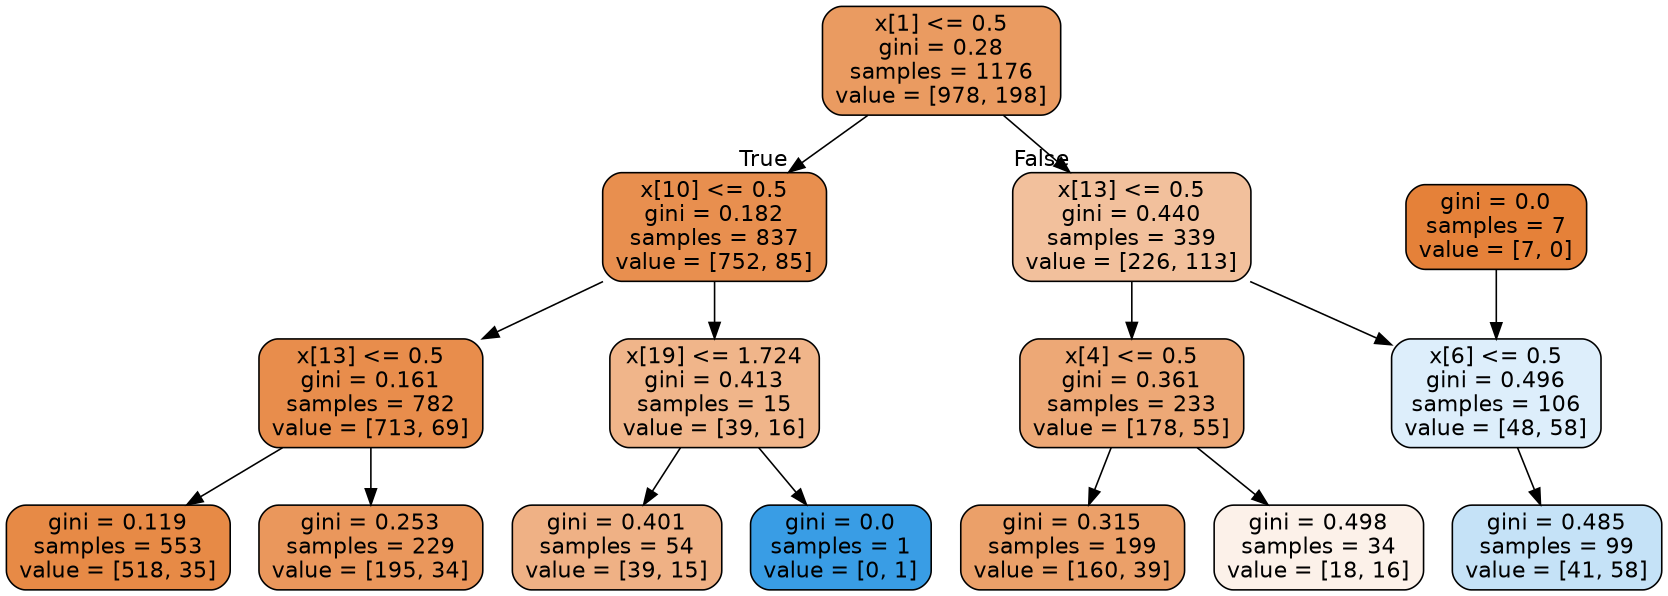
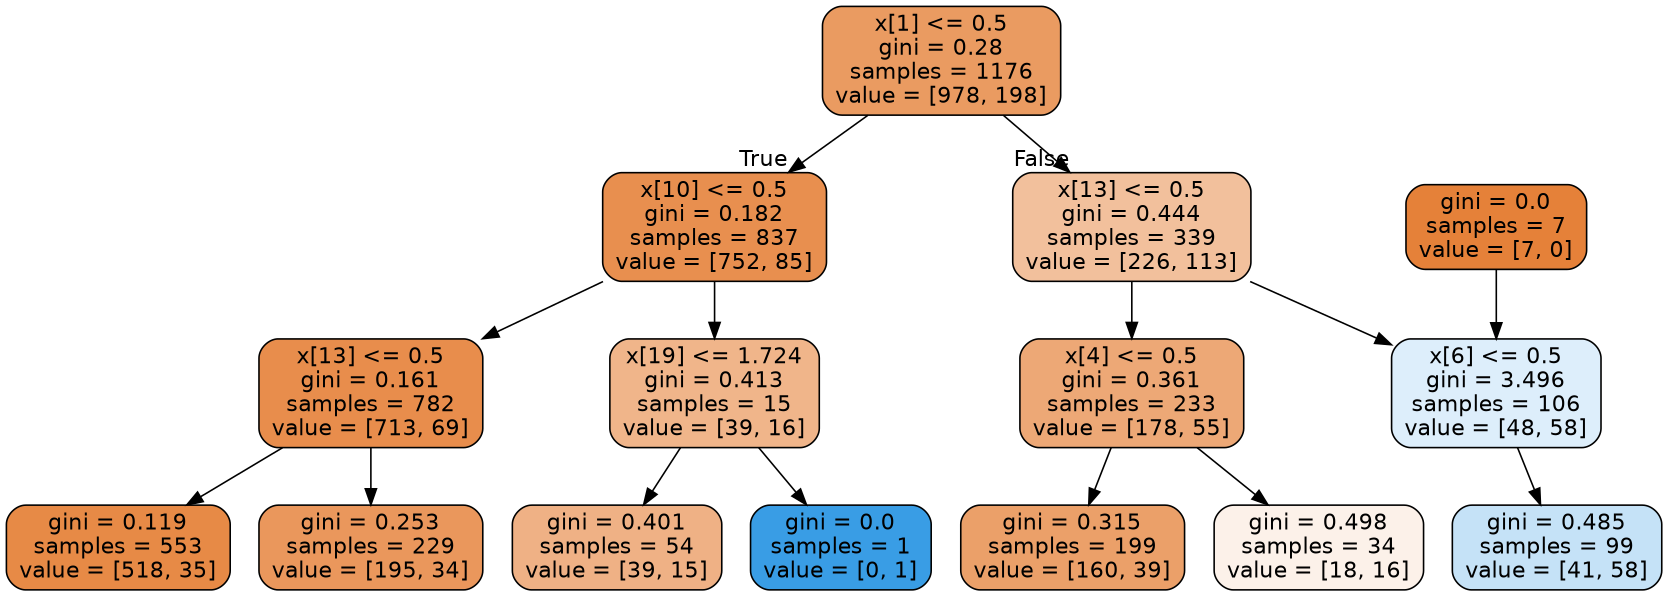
(1132, 227) -> (1132, 227)
(1496, 393) -> (1496, 393)
